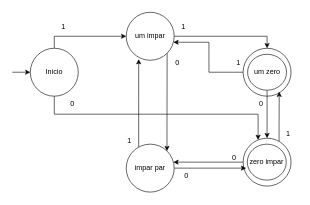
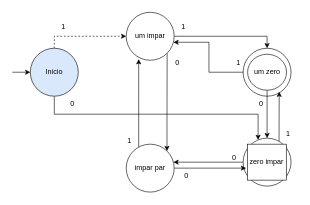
(82, 36) -> (82, 36)
(54, 72) -> (54, 72)
(267, 162) -> (267, 162)
